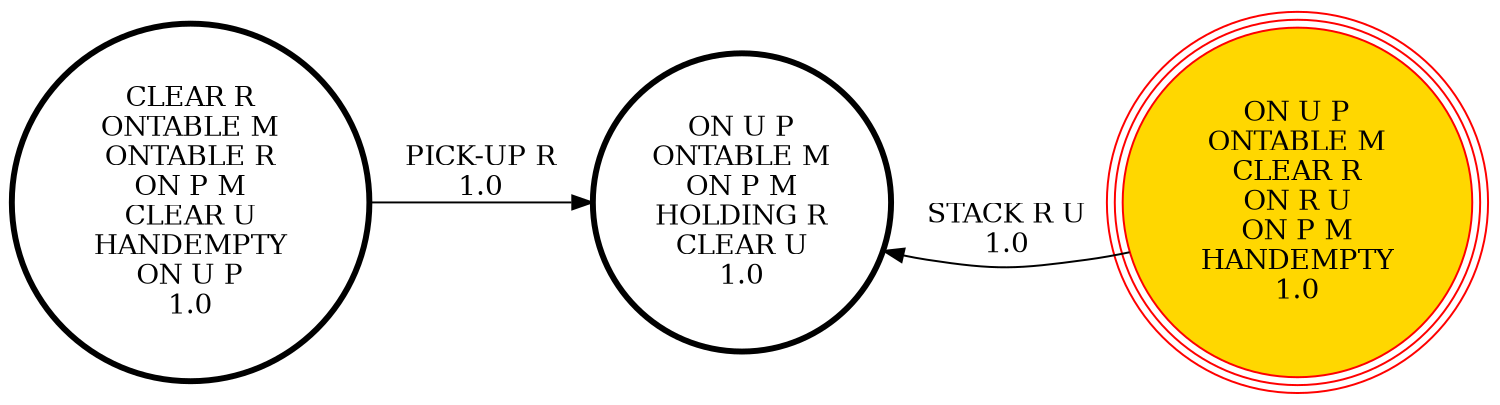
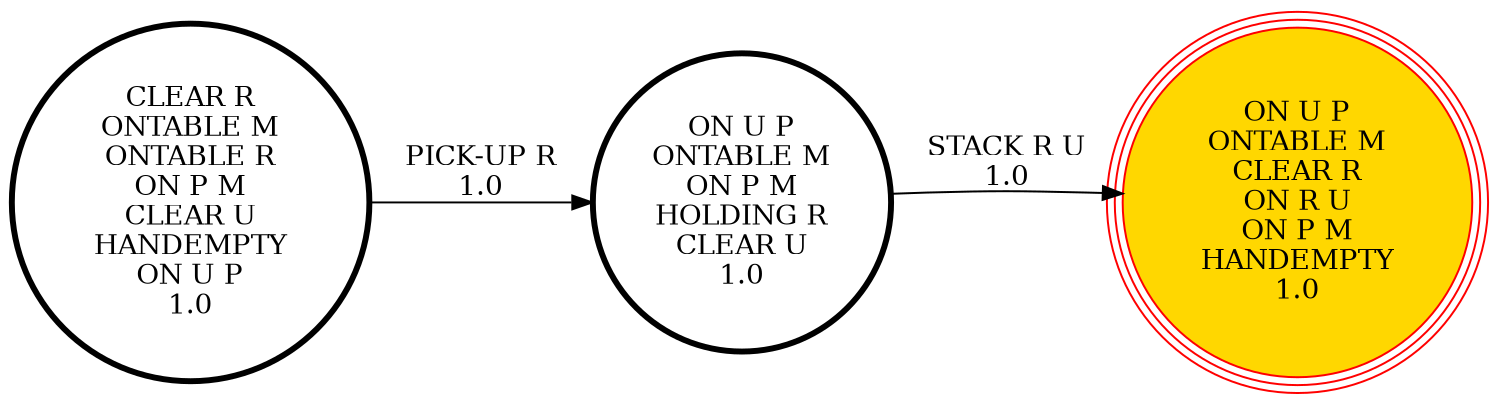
(1017, 267) -> (997, 191)
